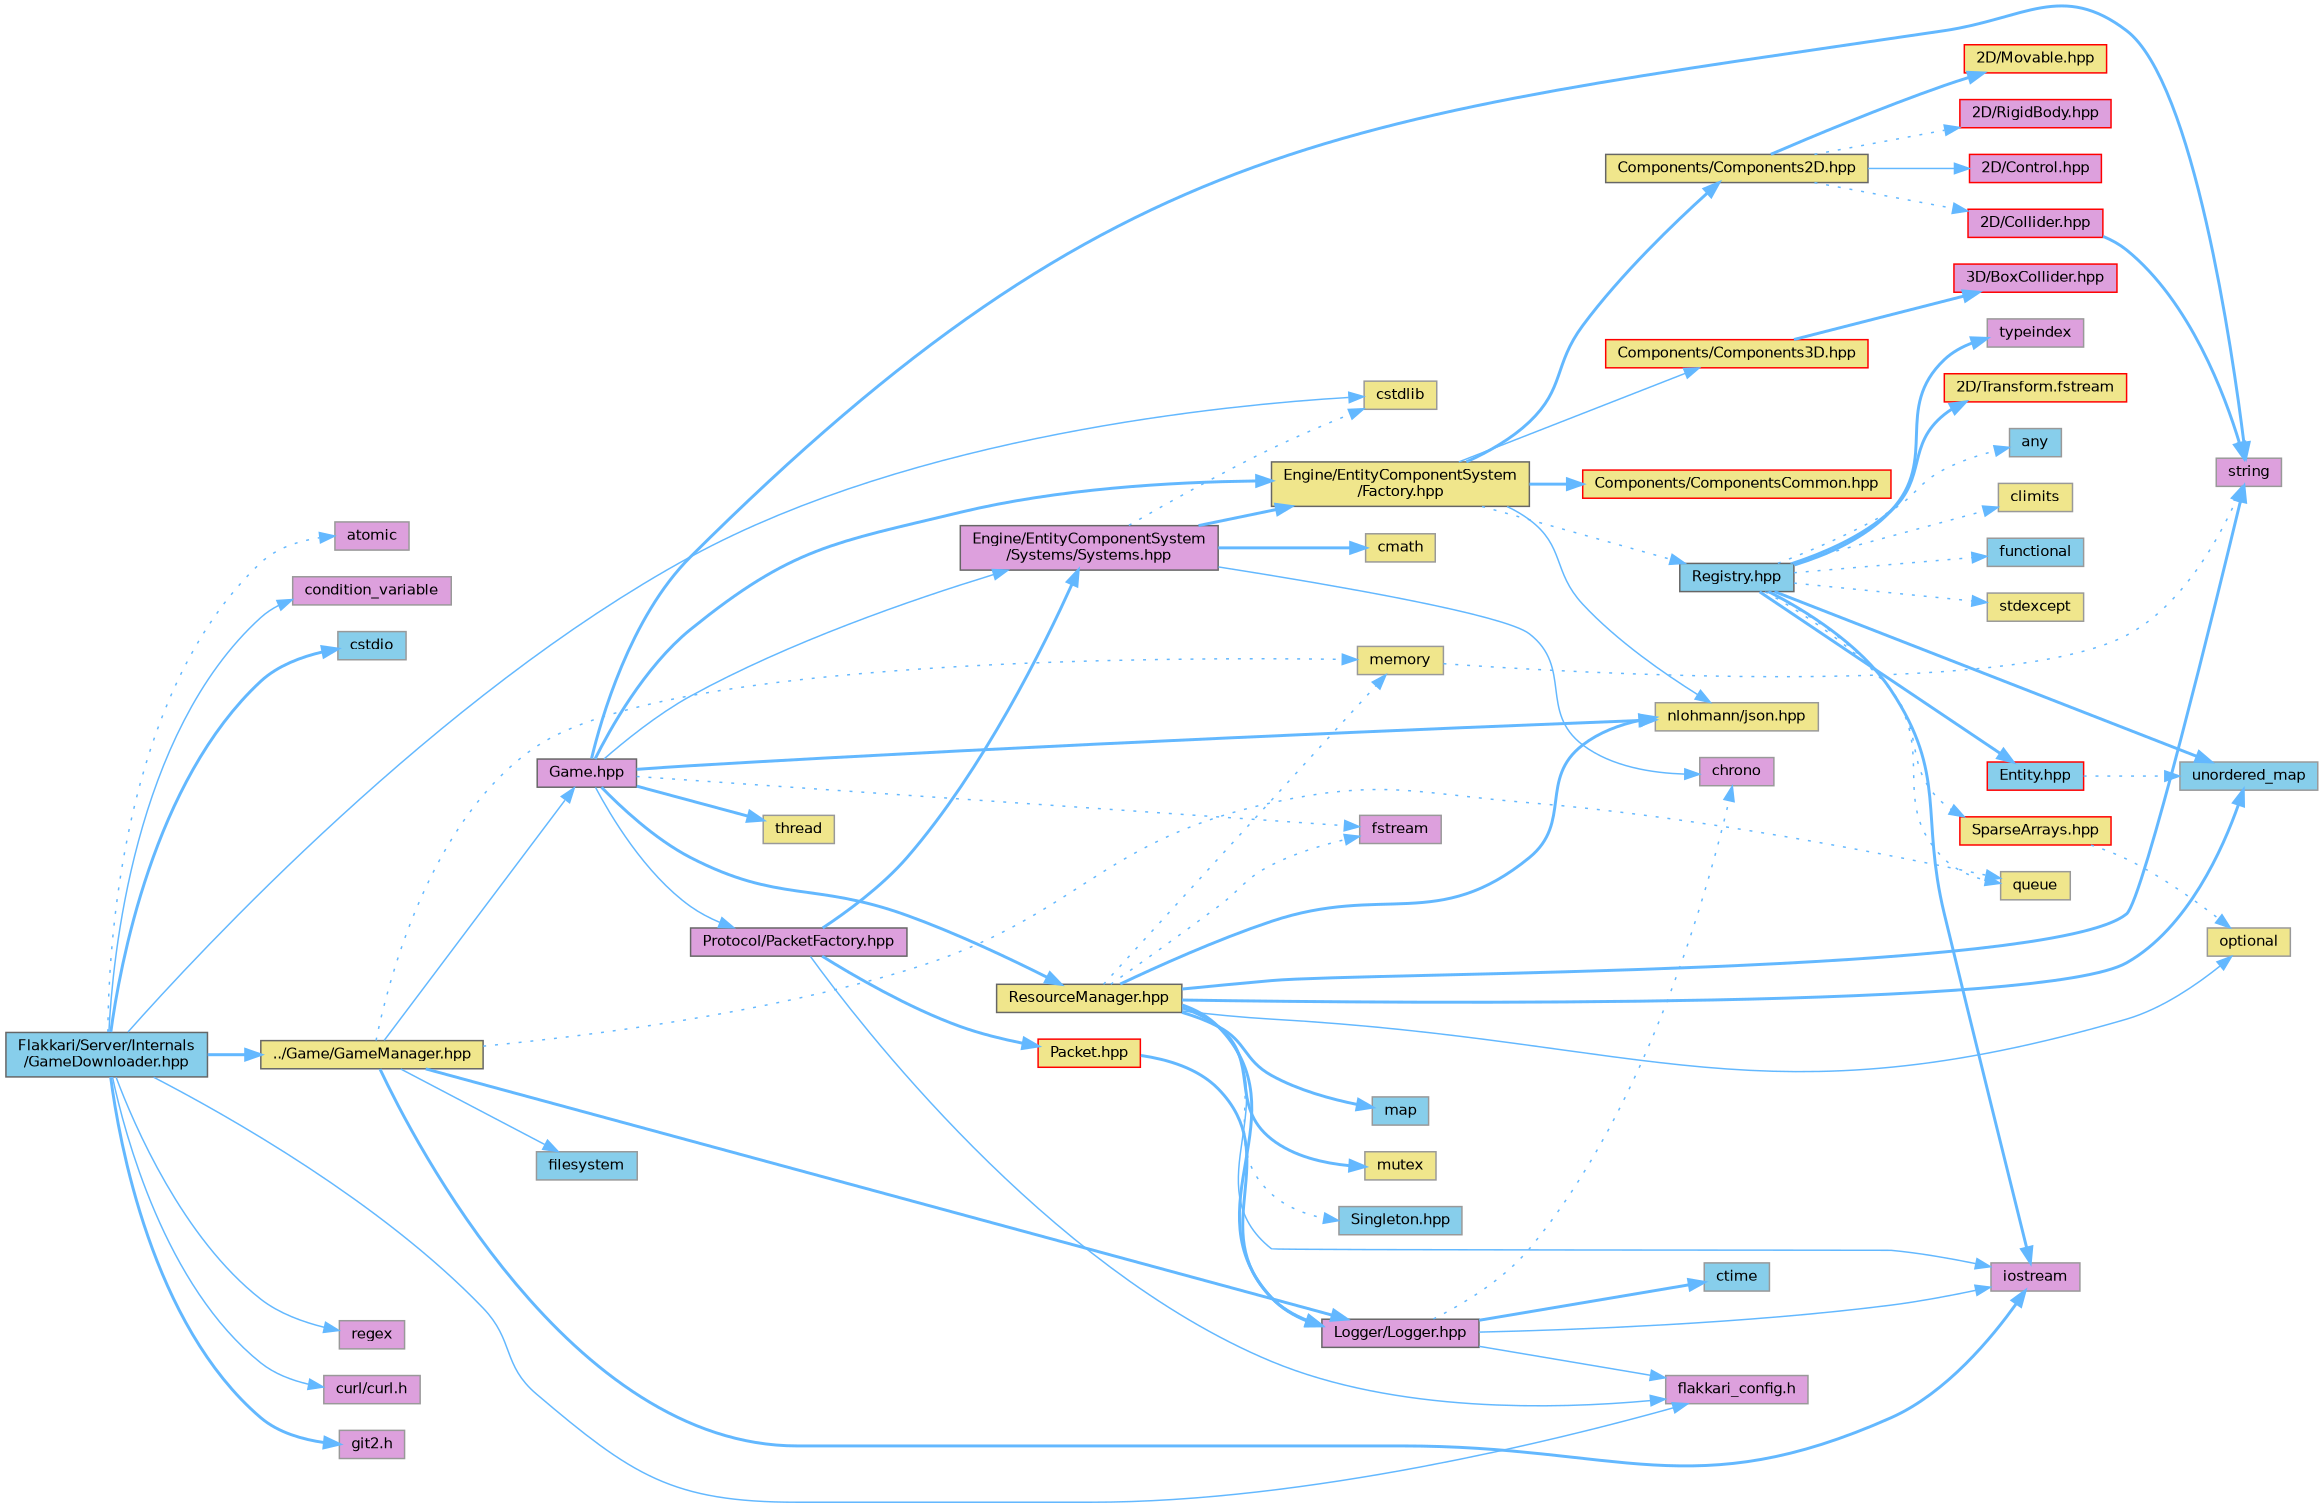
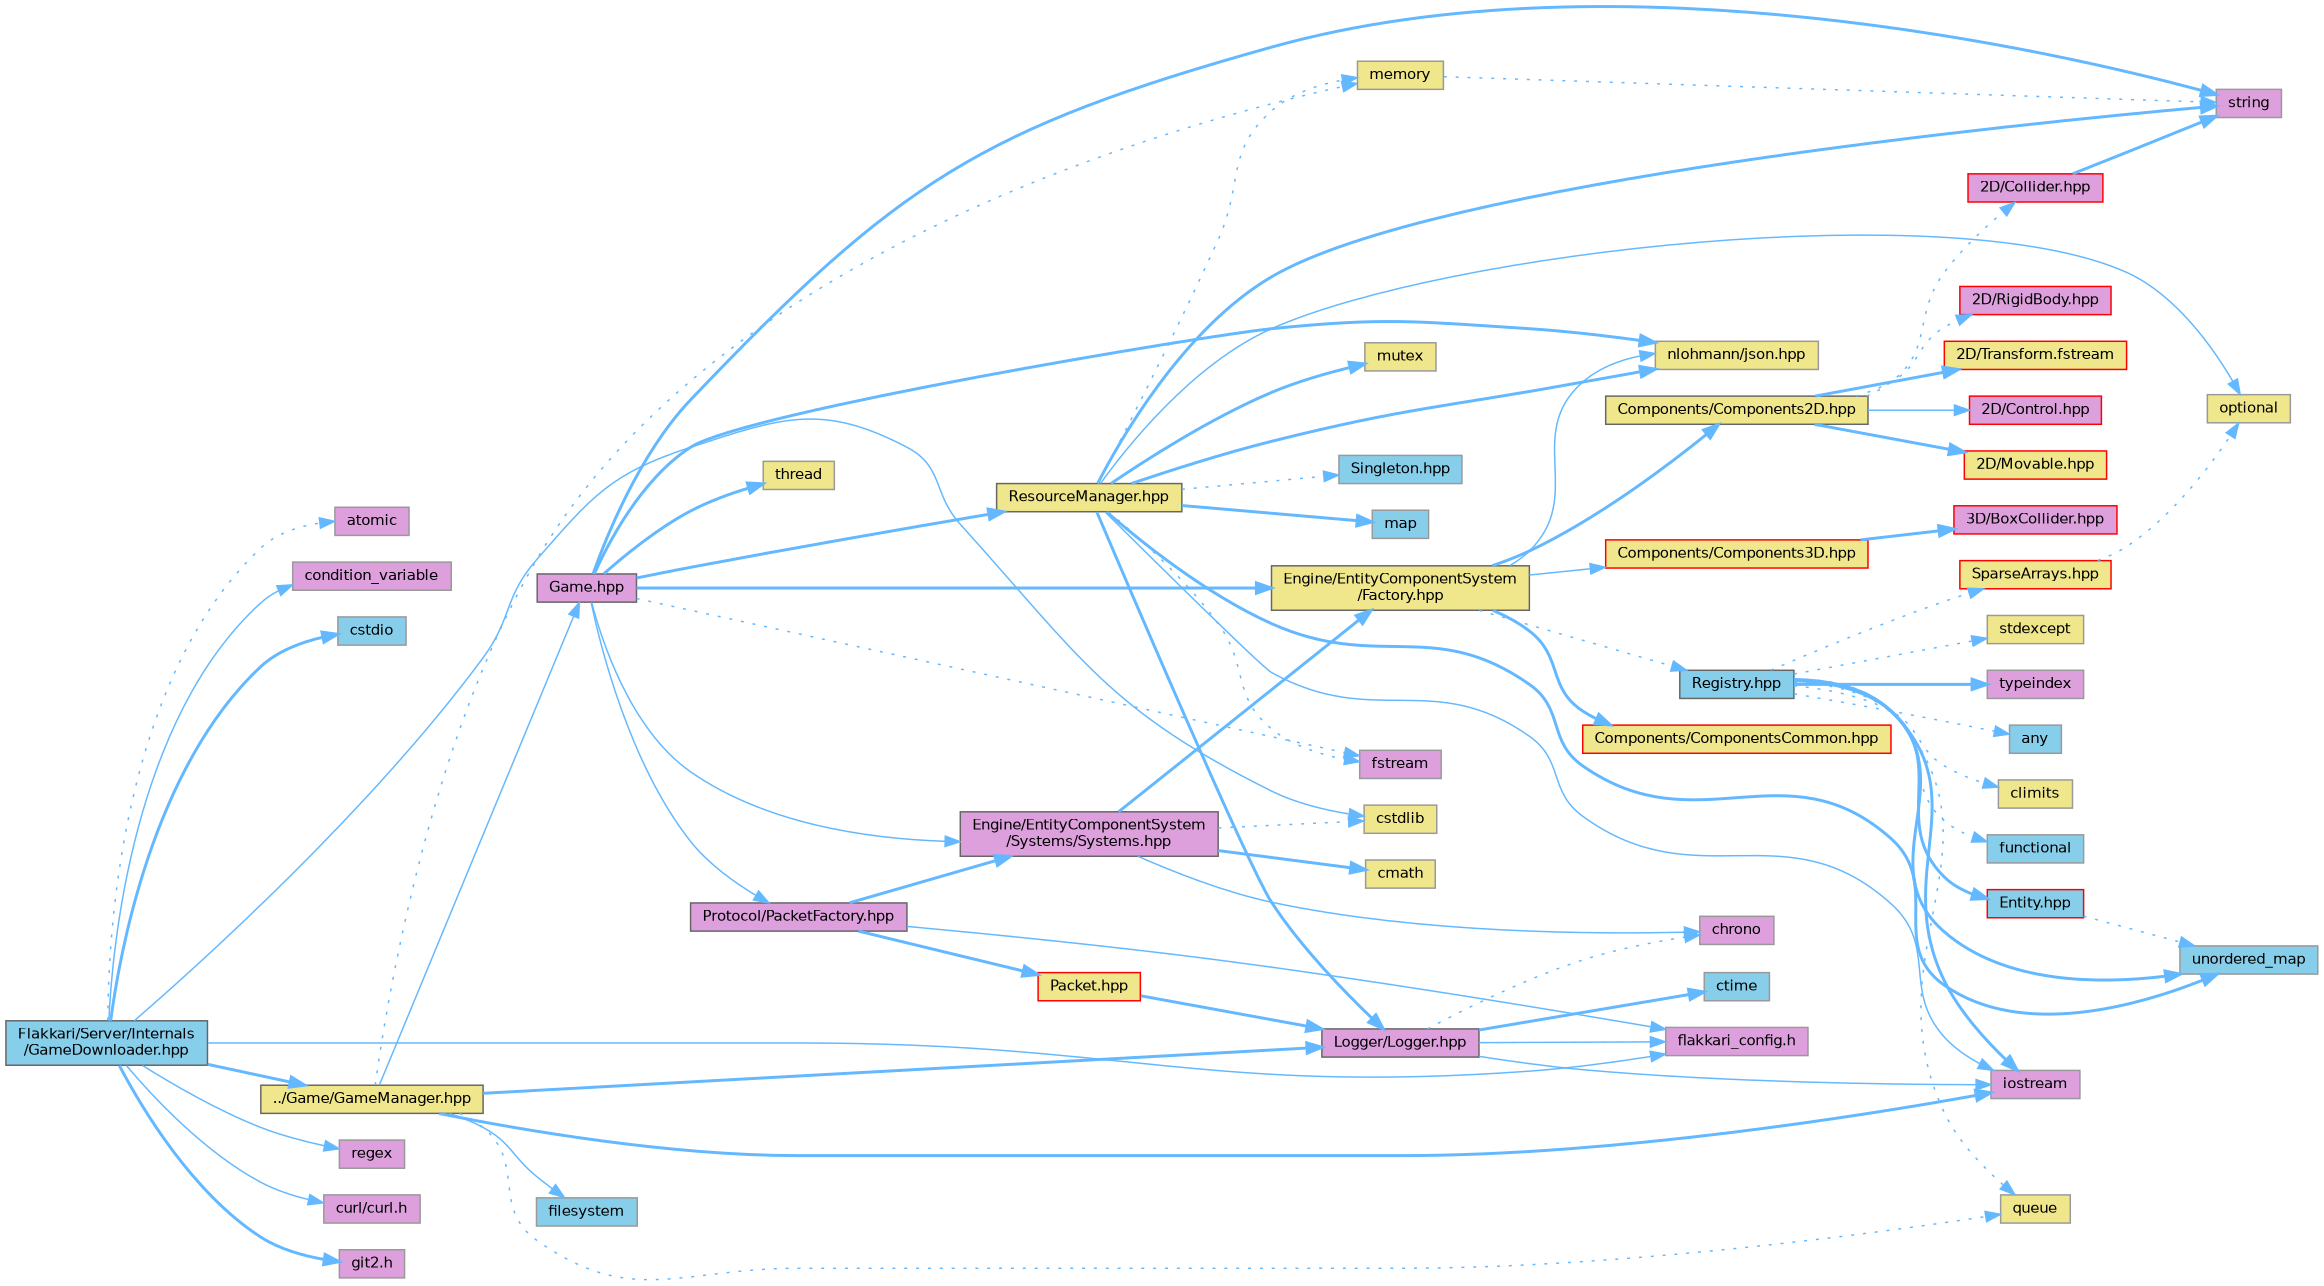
(1894, 507) -> (1847, 390)
